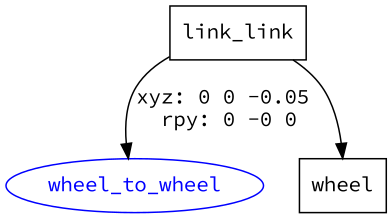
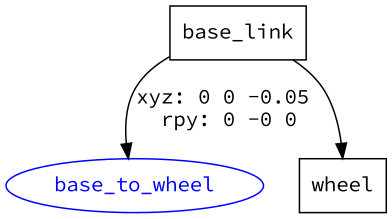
(238, 33) -> (238, 33)
(135, 186) -> (135, 186)
